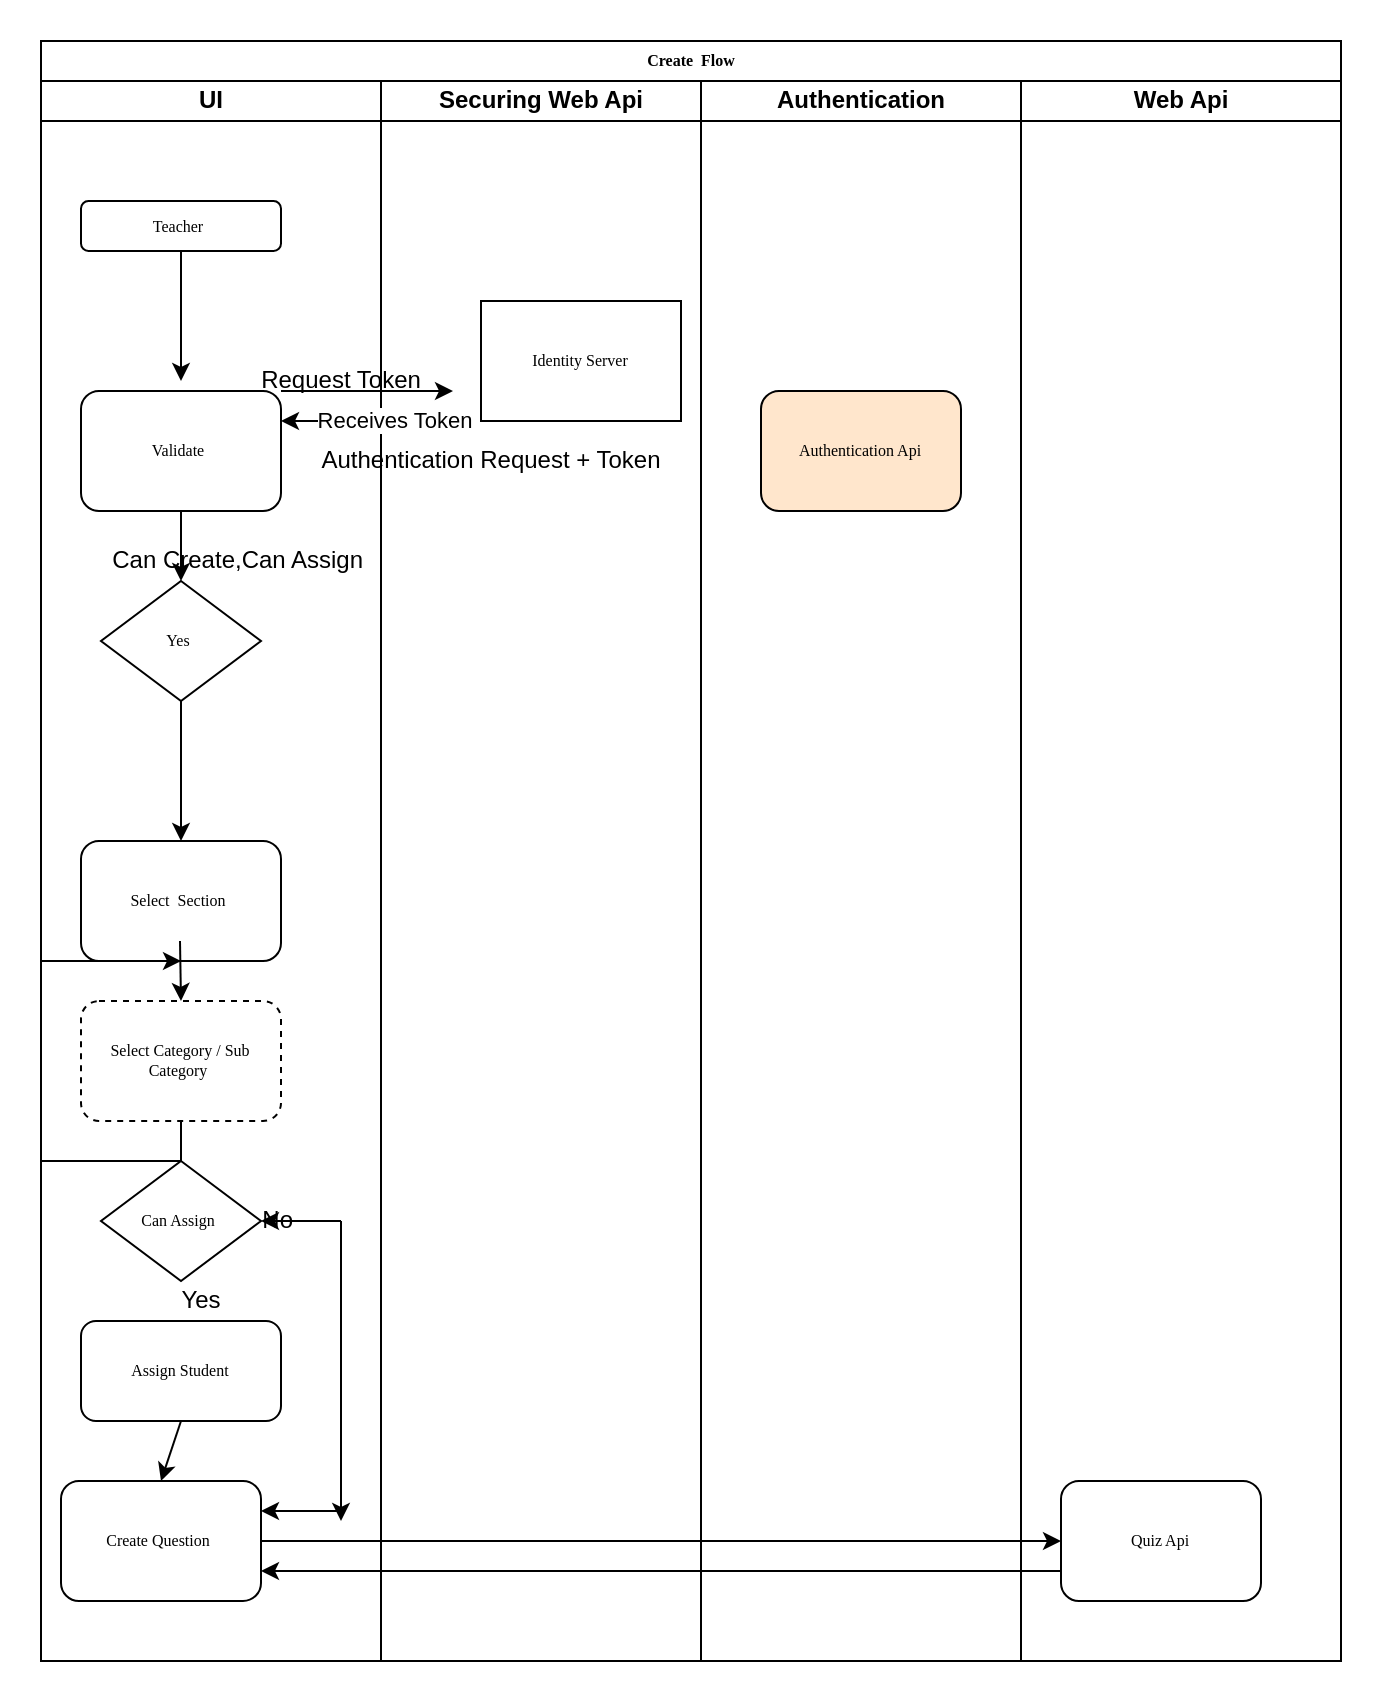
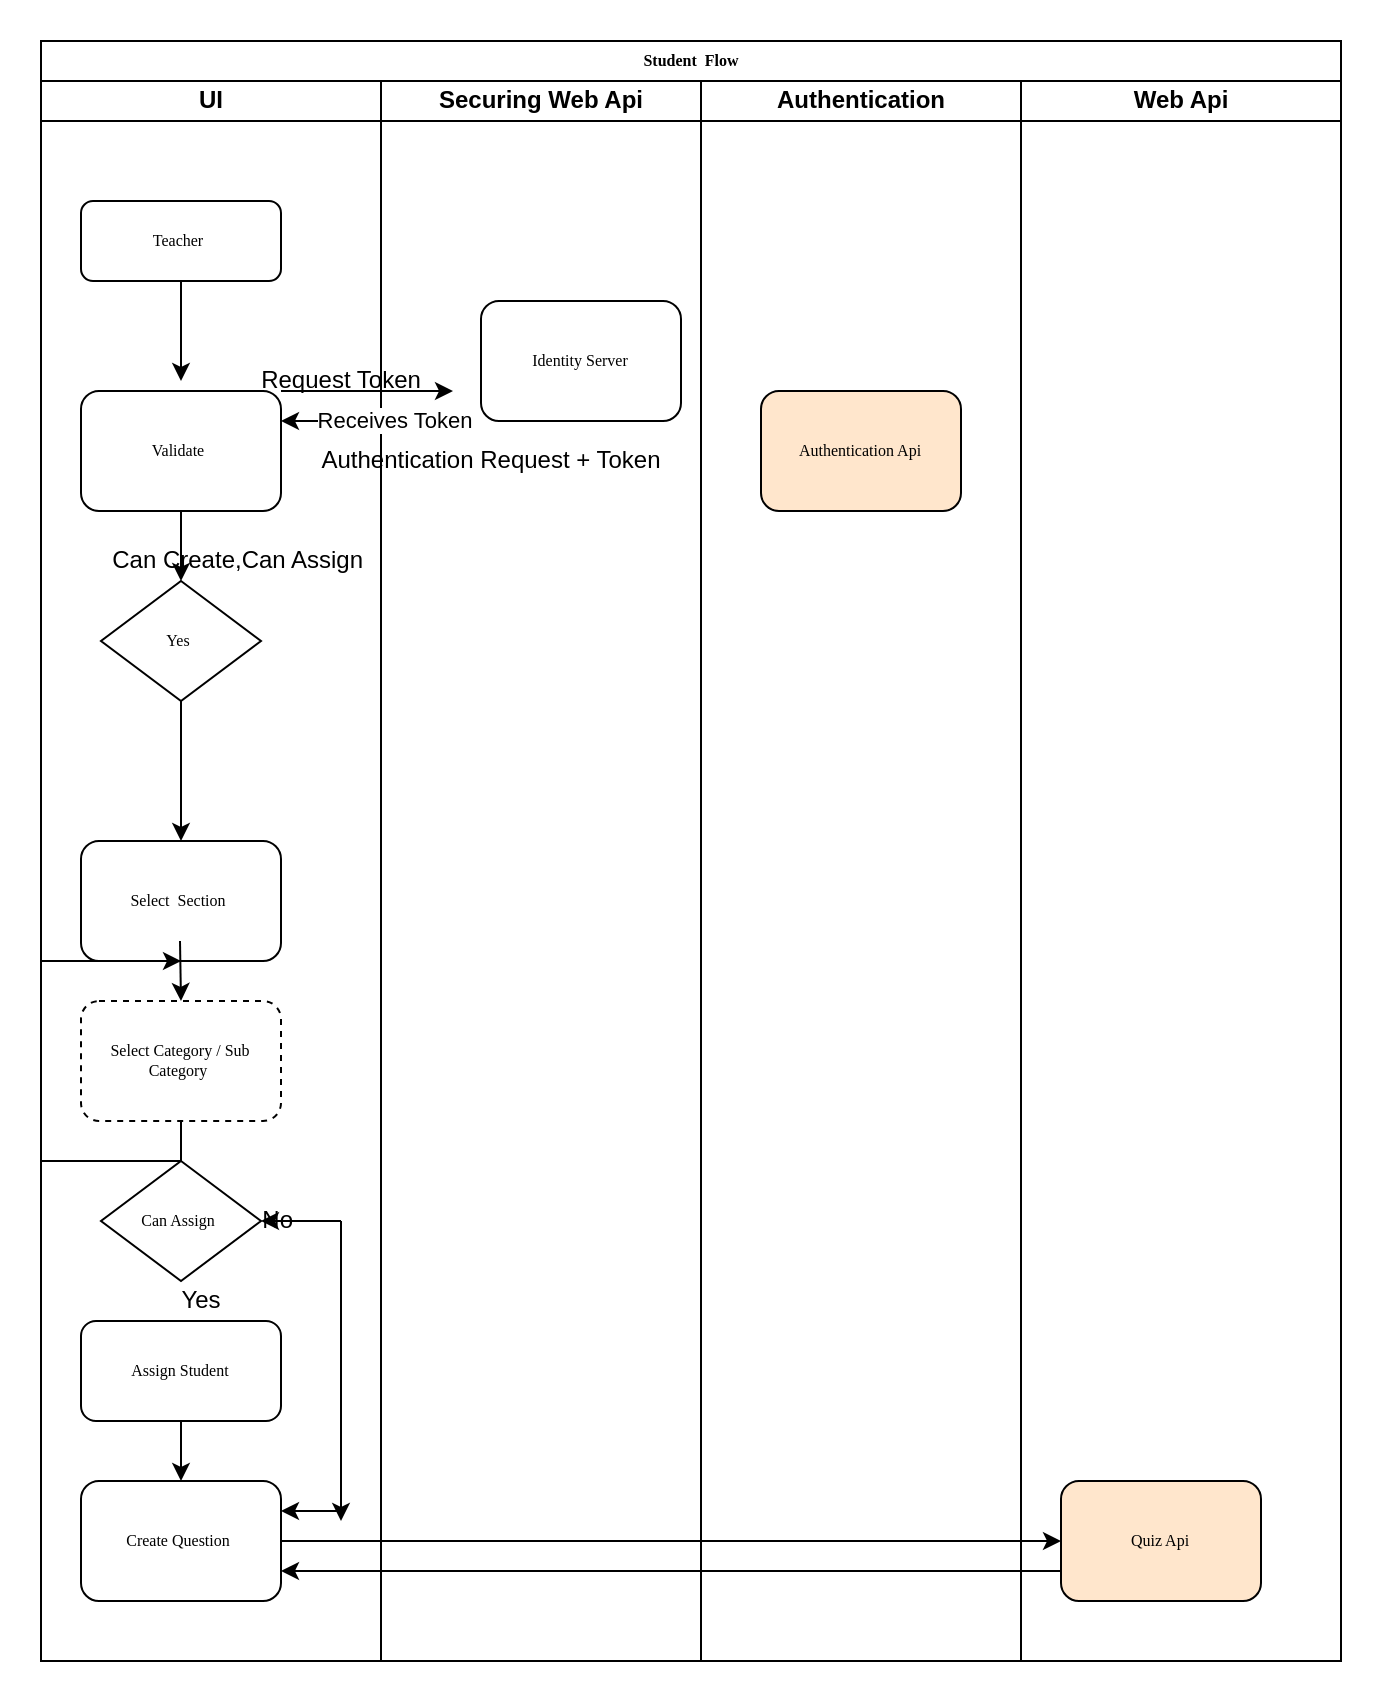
(692, 61) -> (692, 61)
(181, 226) -> (181, 241)
(581, 361) -> (581, 361)
(161, 1541) -> (181, 1541)
(1161, 1541) -> (1161, 1541)
